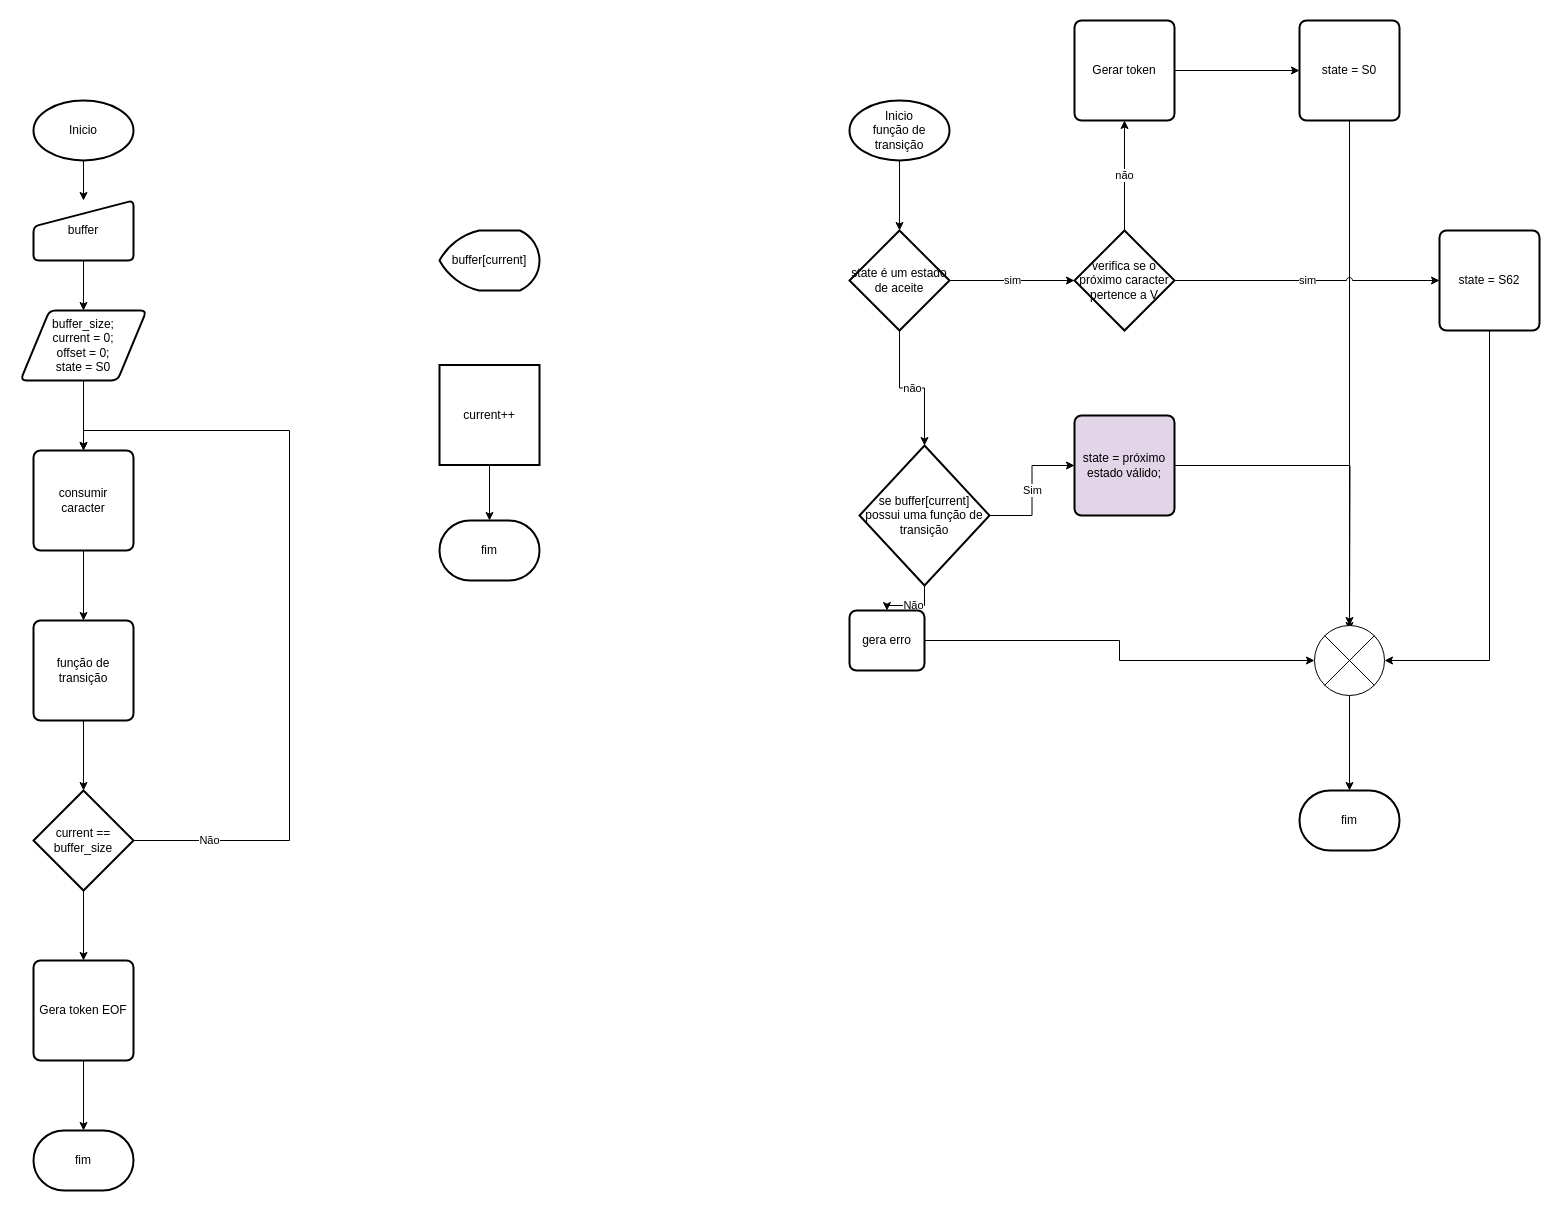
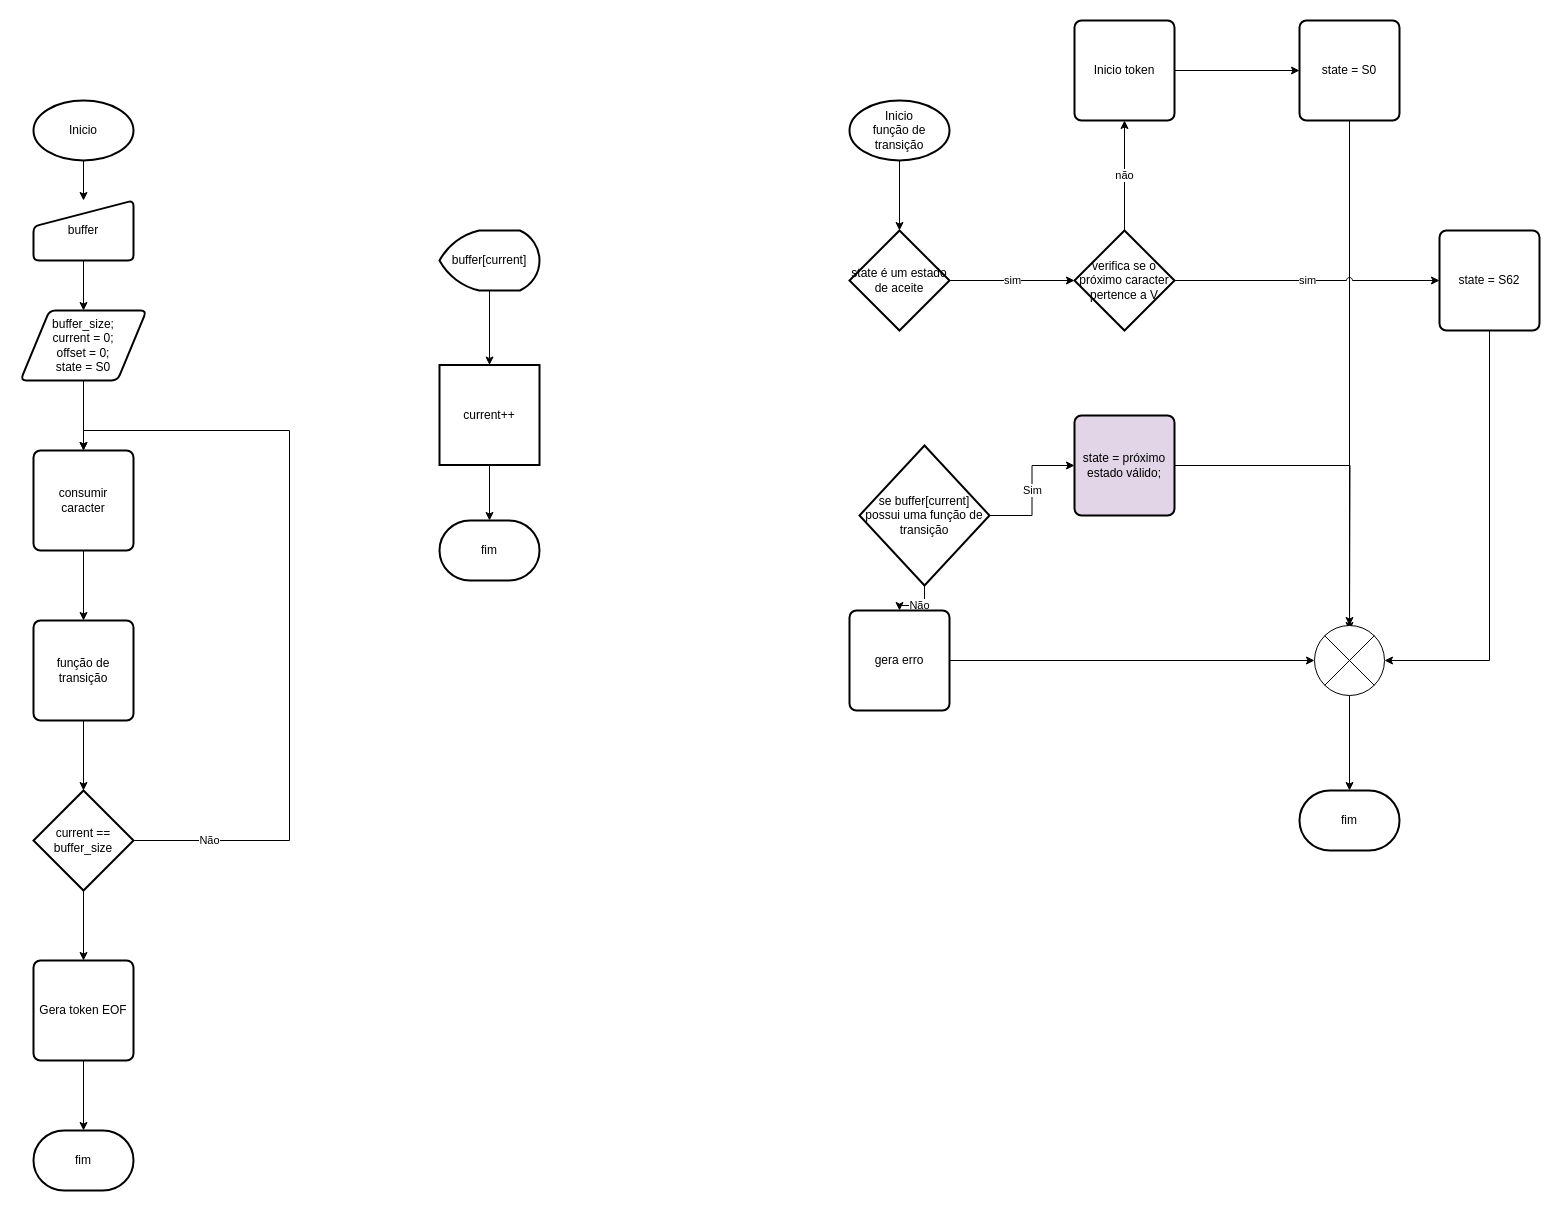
(1125, 71) -> (1125, 71)
none -> (490, 325)
(909, 388) -> none
(887, 641) -> (900, 661)
